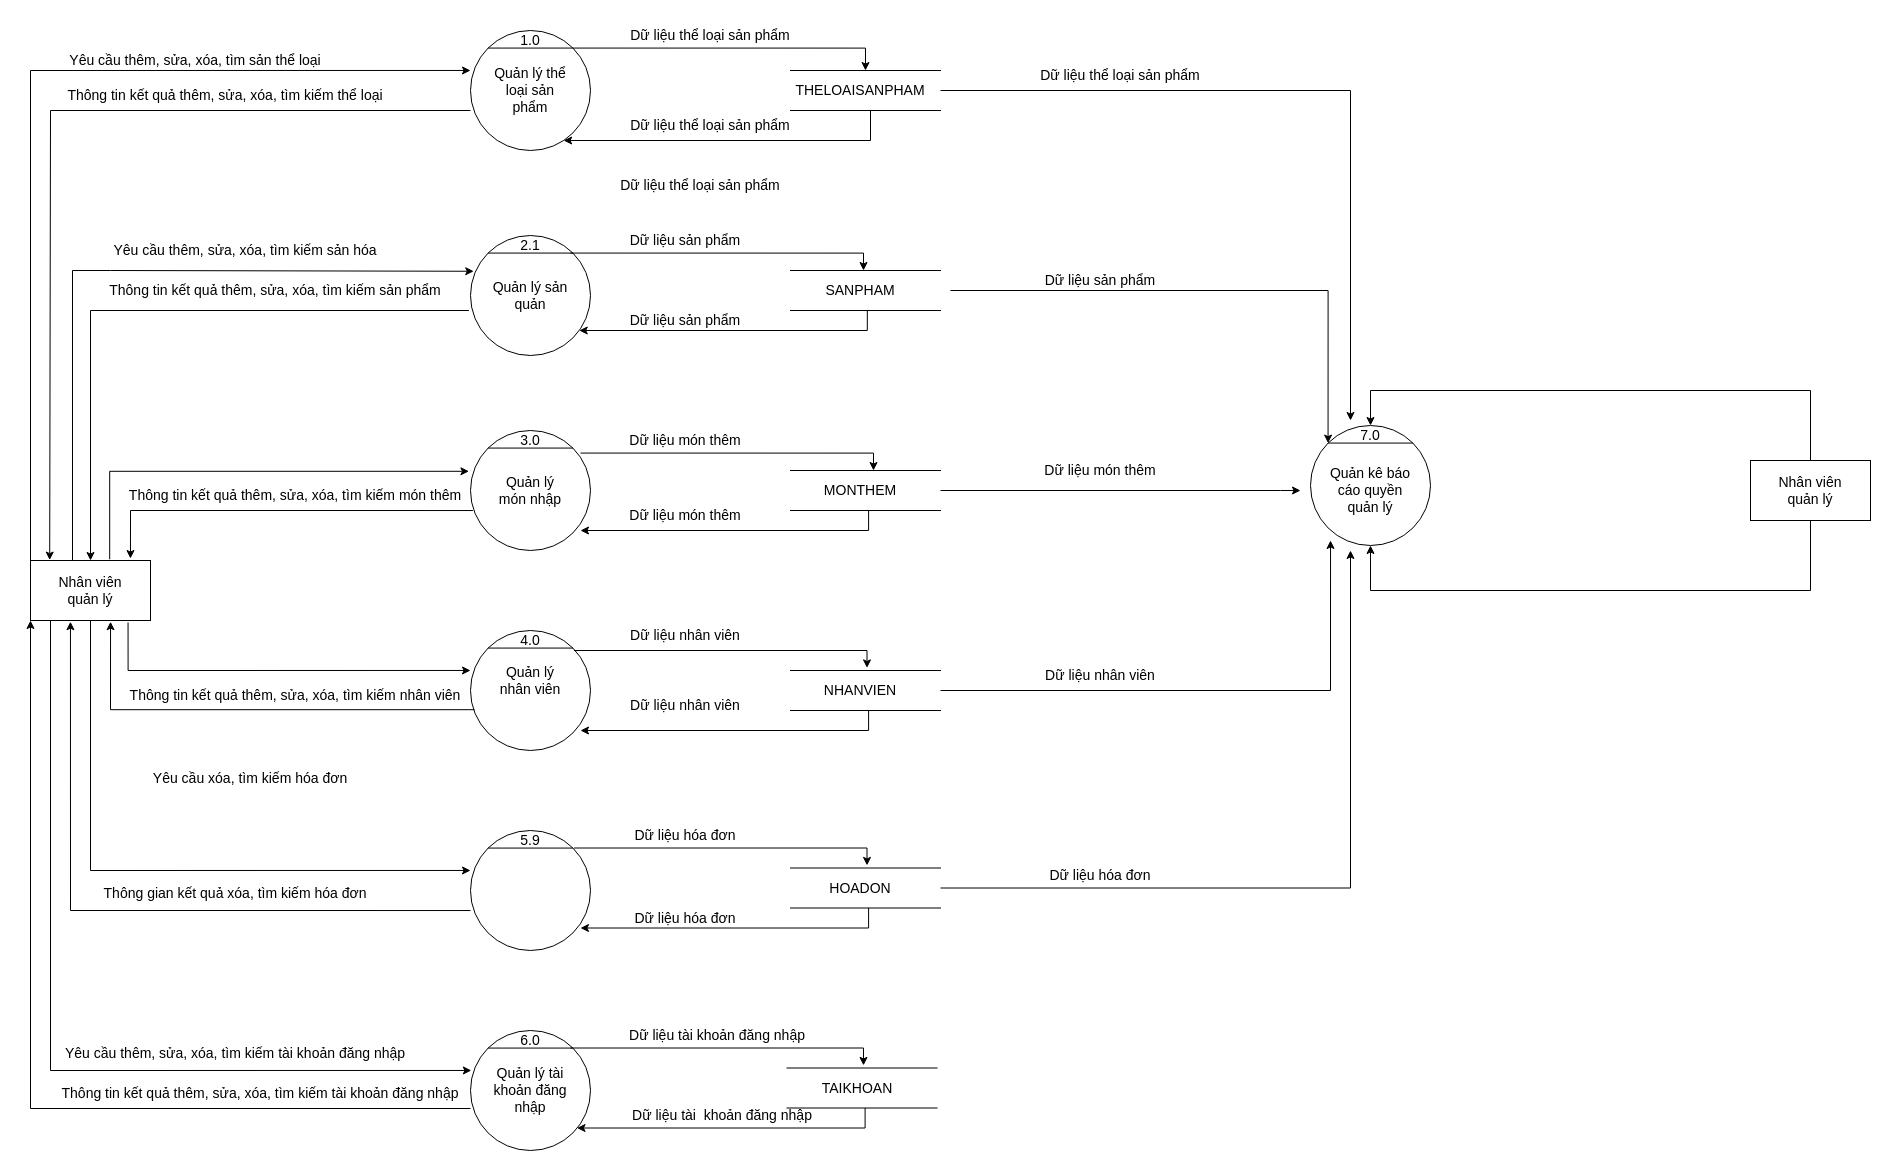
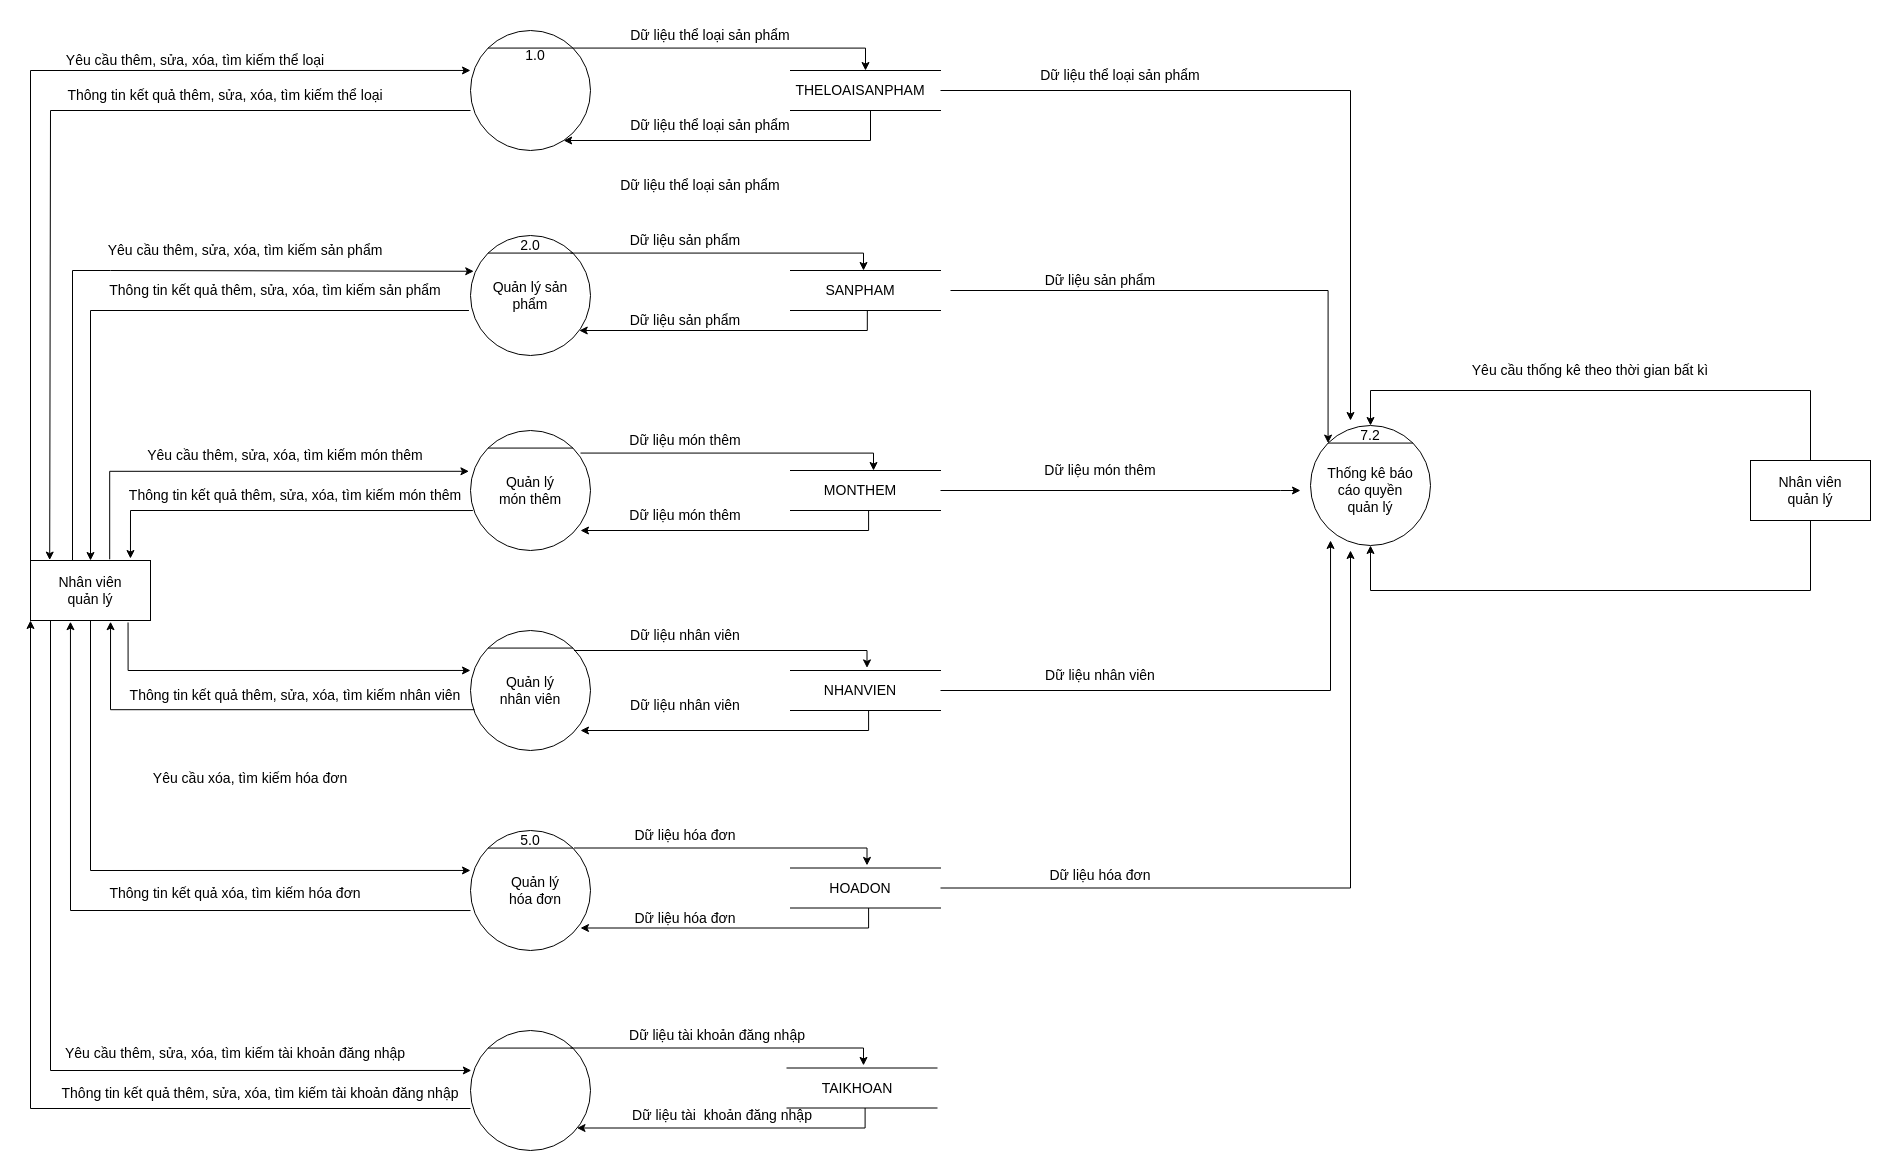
(531, 41) -> (536, 56)
(196, 61) -> (196, 61)
(531, 91) -> none
(531, 246) -> (531, 246)
(246, 251) -> (246, 251)
(531, 296) -> (531, 296)
none -> (1591, 371)
(1371, 436) -> (1371, 436)
(531, 441) -> none
none -> (286, 456)
(531, 491) -> (531, 491)
(1371, 491) -> (1371, 491)
(531, 641) -> none
(531, 681) -> (531, 691)
(531, 841) -> (531, 841)
none -> (536, 891)
(236, 894) -> (236, 894)
(531, 1041) -> none
(531, 1091) -> none
